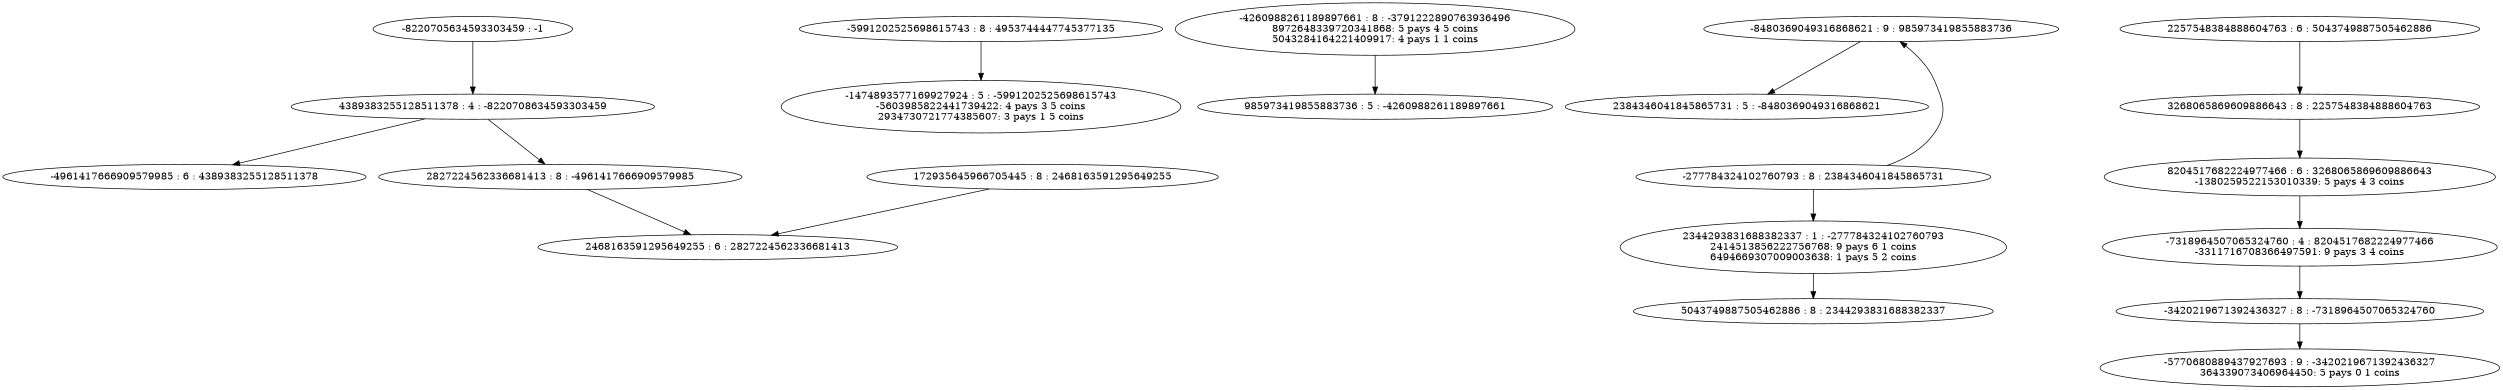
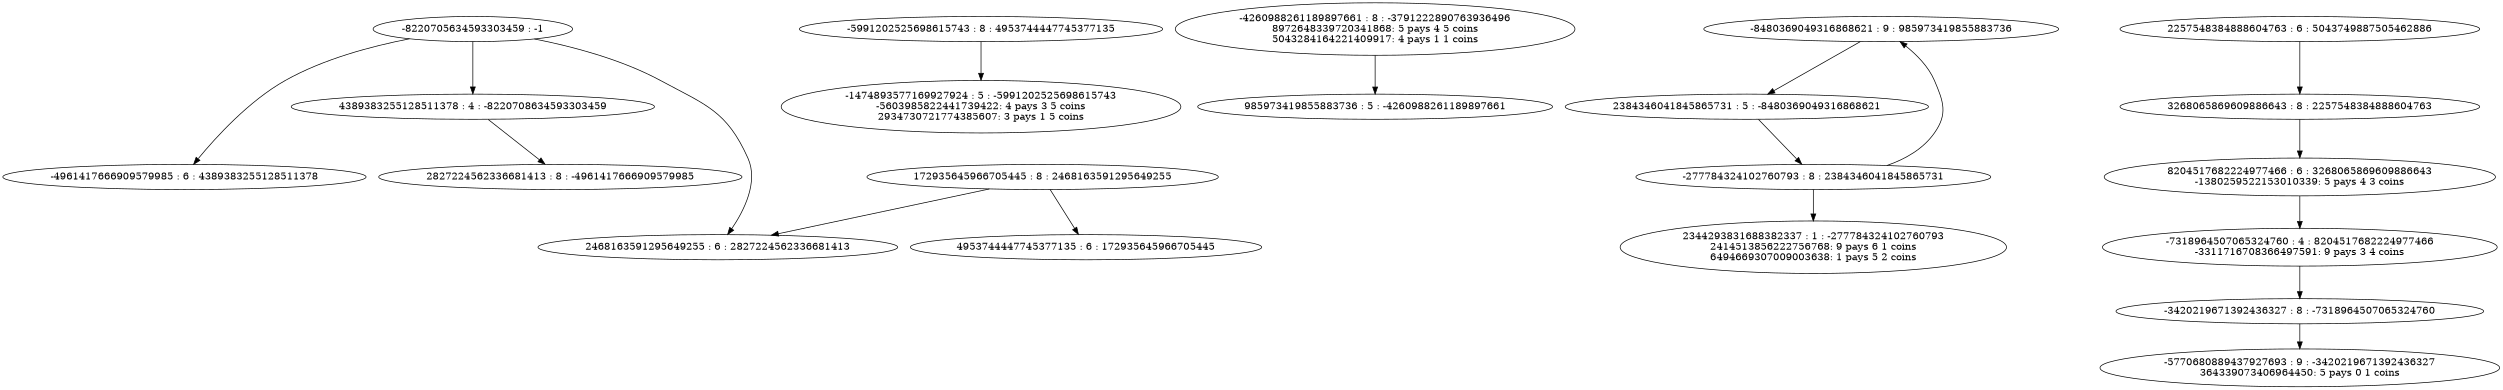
none -> (1778, 139)
(332, 141) -> (291, 77)
(636, 211) -> (688, 95)
none -> (1086, 247)
(1813, 311) -> none
